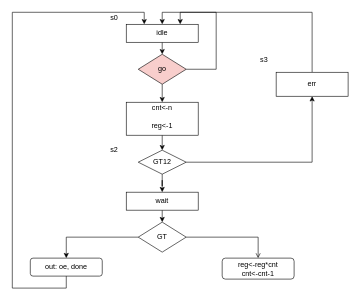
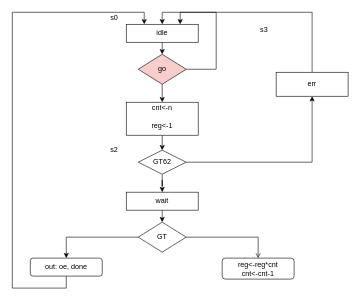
(264, 60) -> (264, 30)
(162, 162) -> (162, 162)
